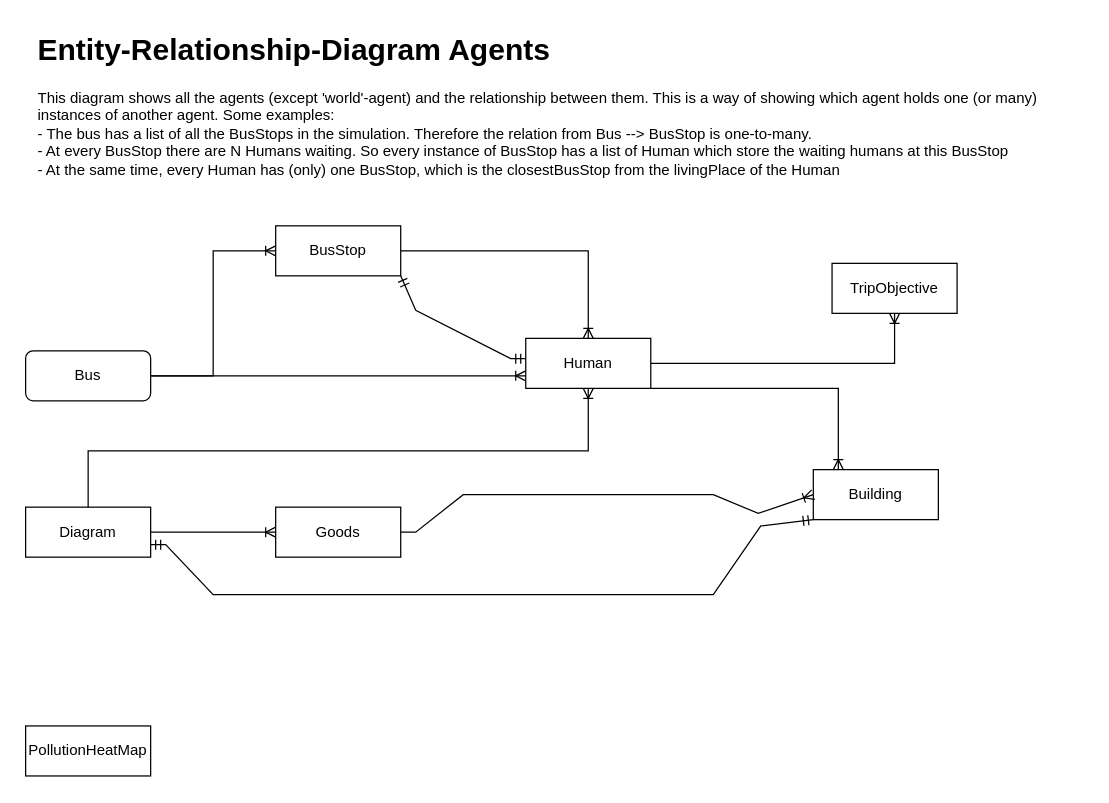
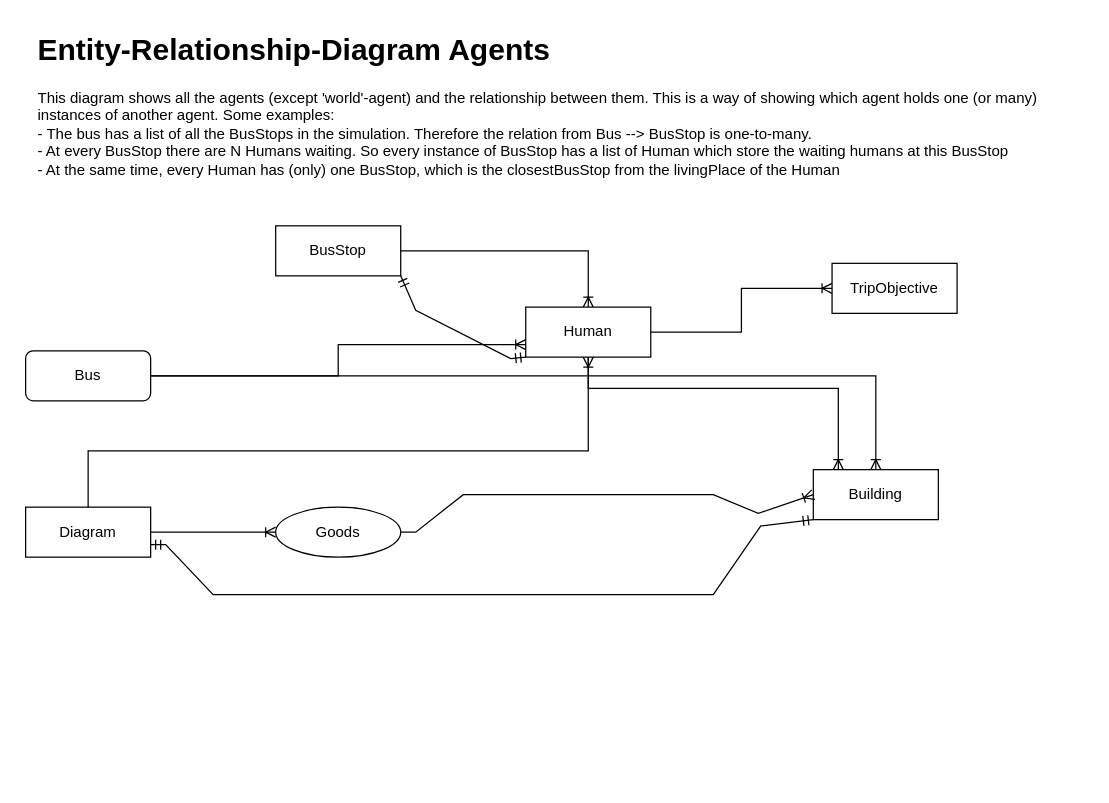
(213, 281) -> (747, 376)
(588, 363) -> (588, 332)
(338, 532) -> (338, 532)
(88, 751) -> none
